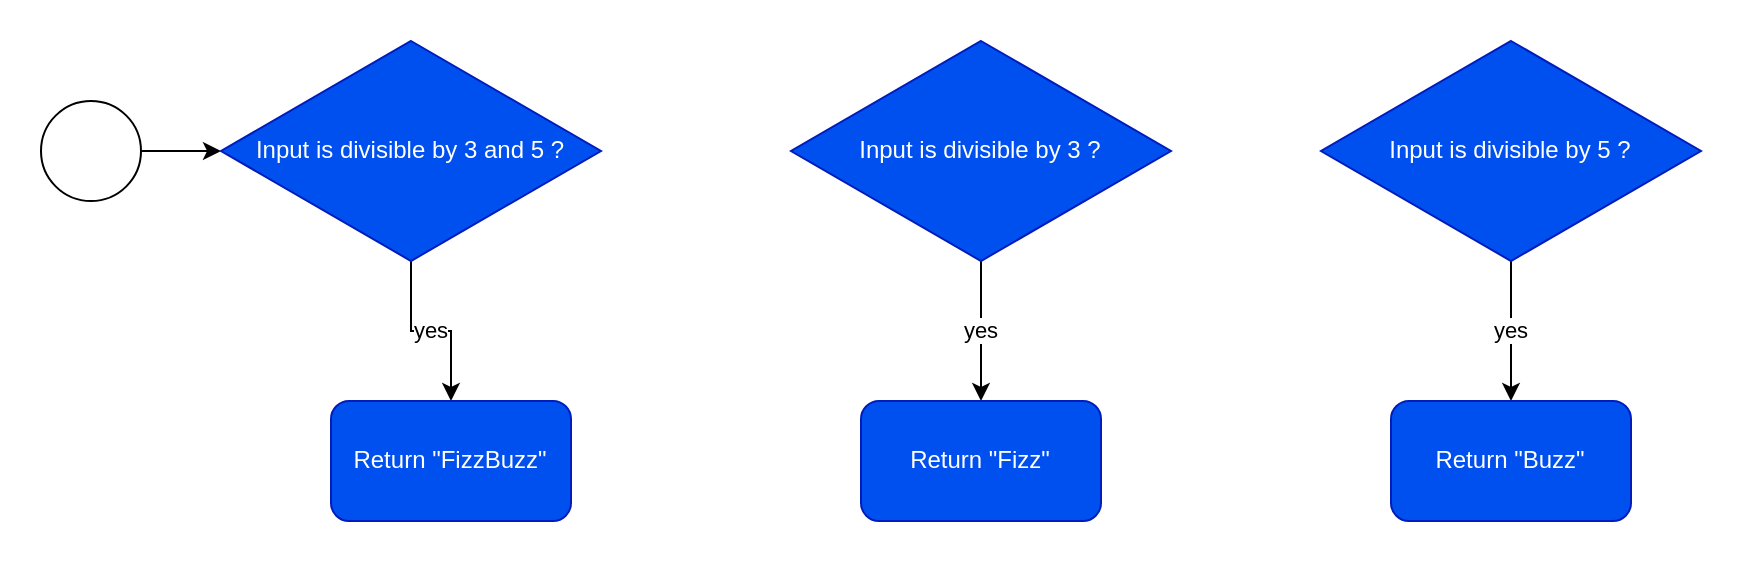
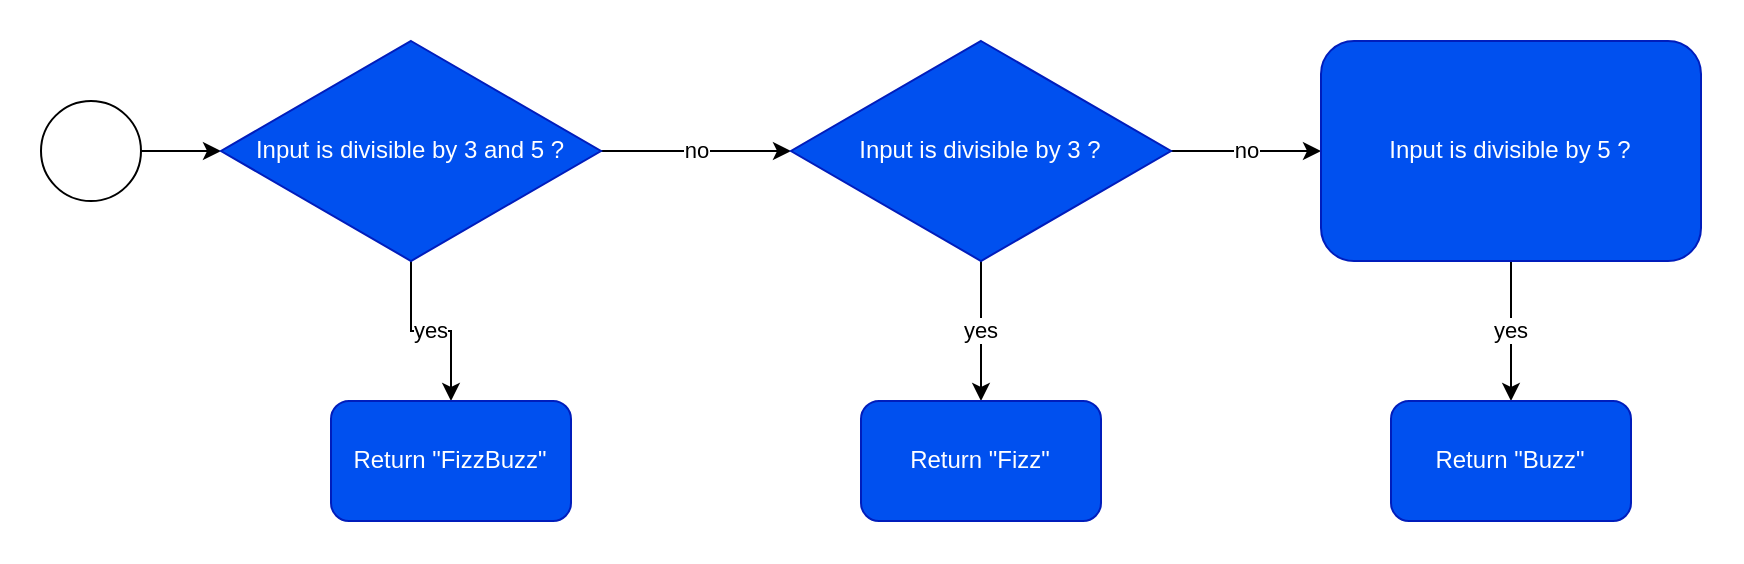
none -> (689, 151)
none -> (1239, 151)
(1511, 151) -> (1511, 151)
